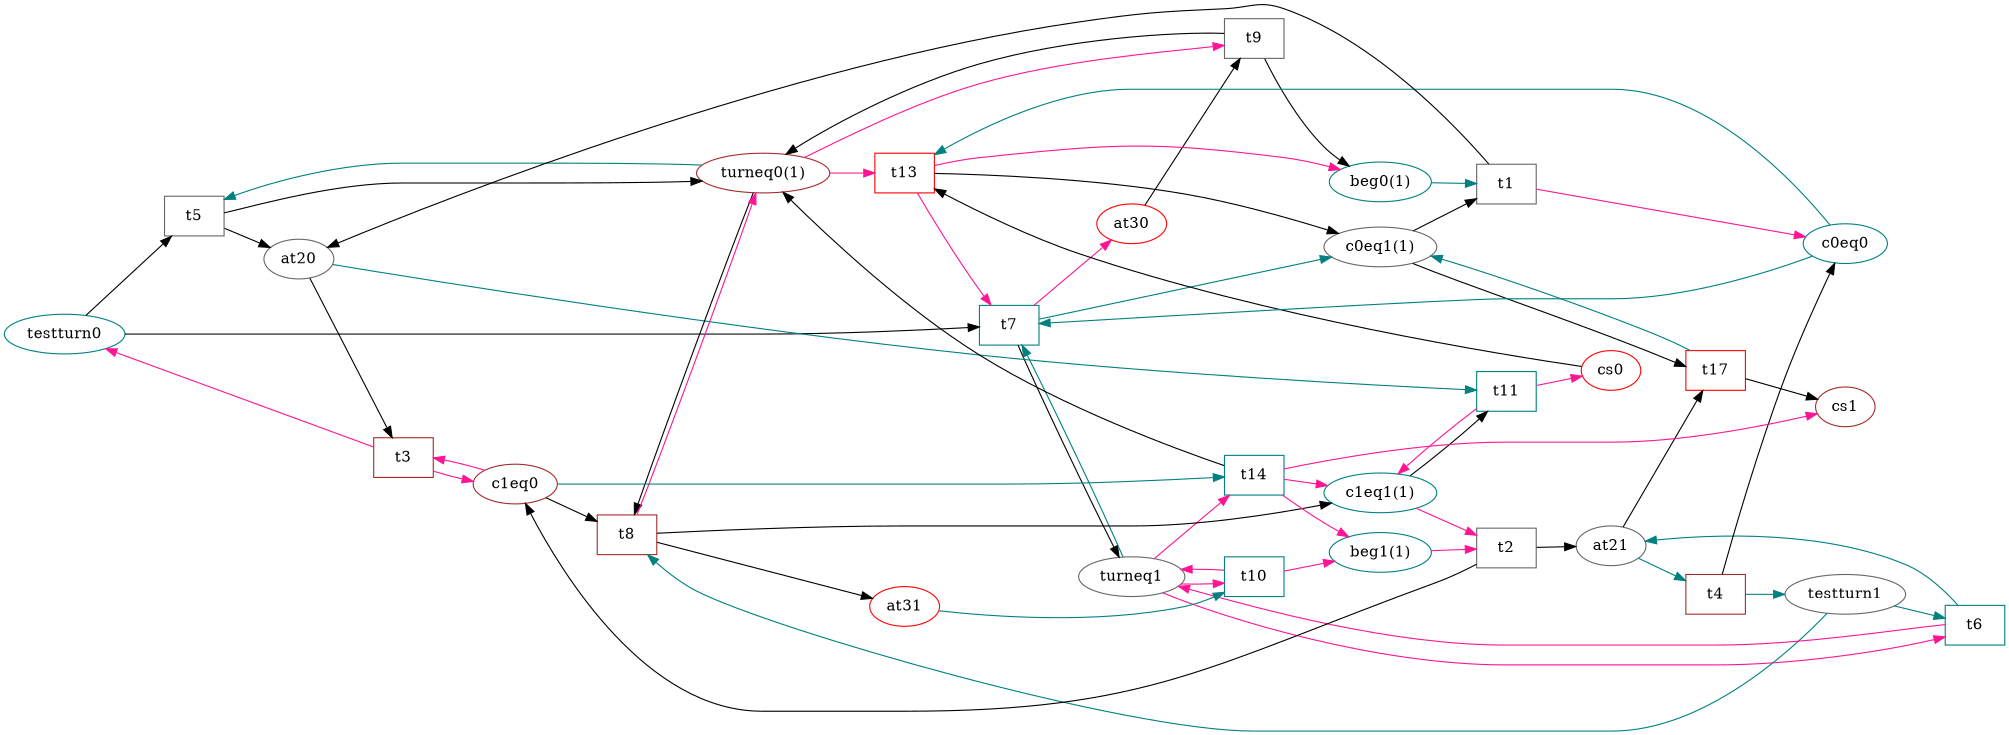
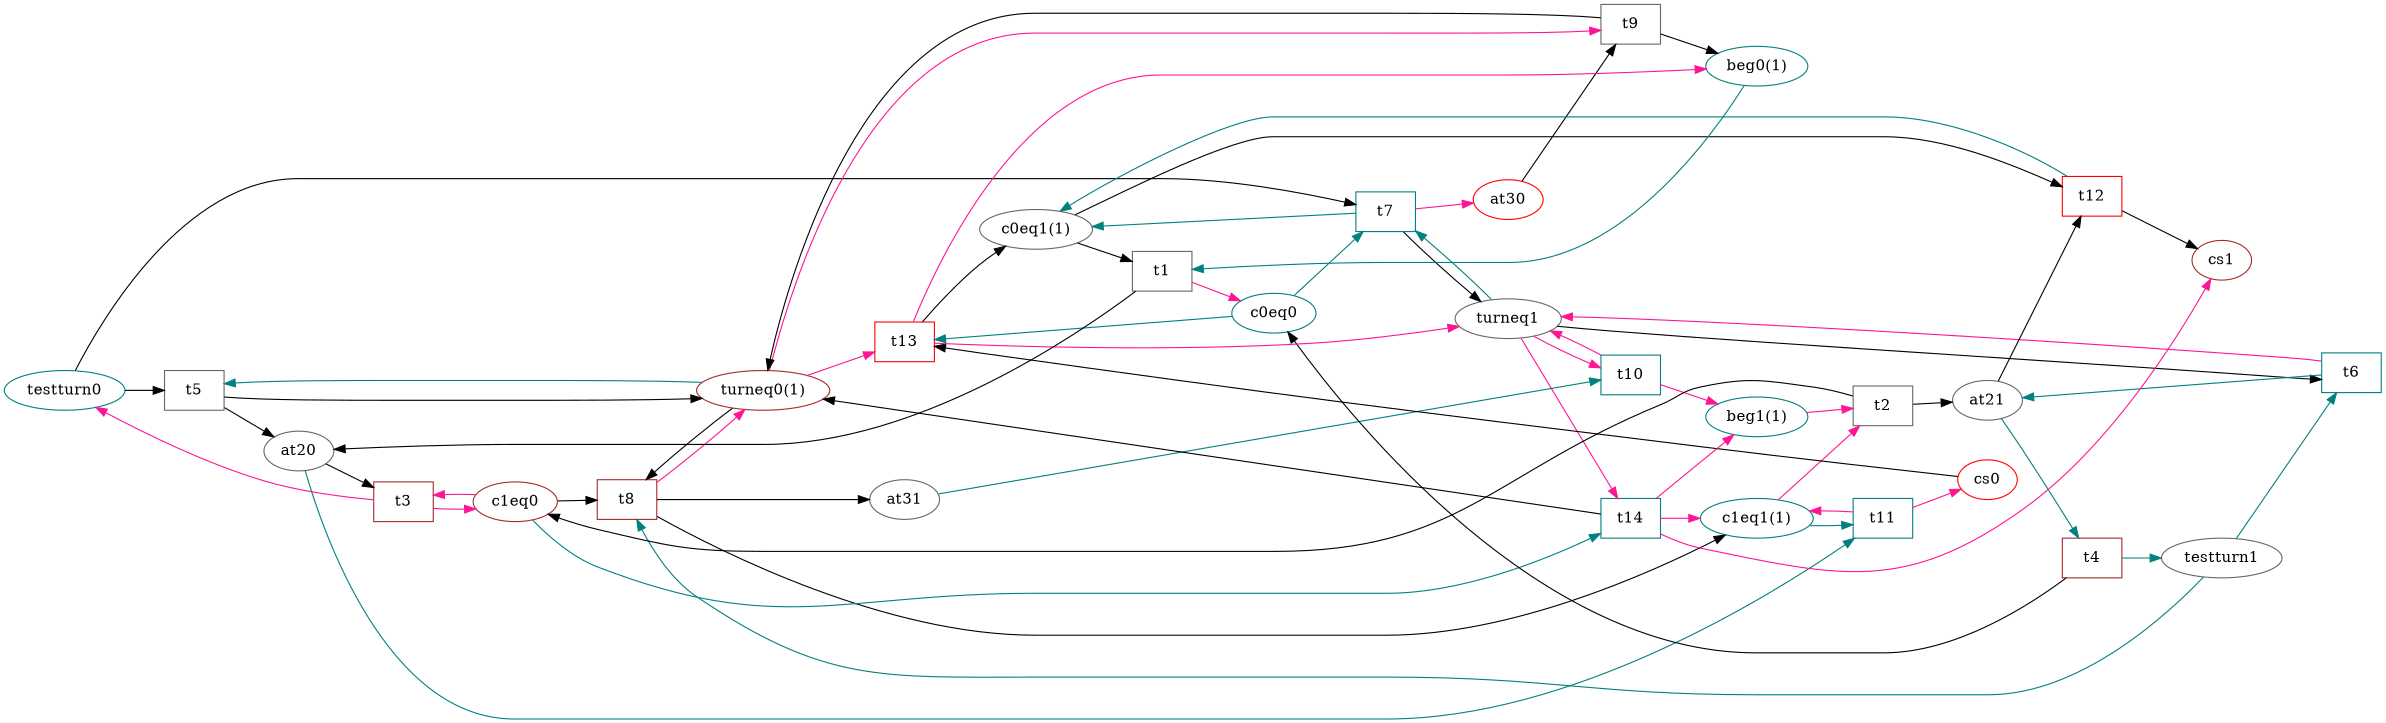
(949, 245) -> (1192, 347)
(1716, 370) -> (2092, 196)
(1440, 452) -> (1826, 526)
(905, 606) -> (905, 500)
(1545, 665) -> (1934, 354)
